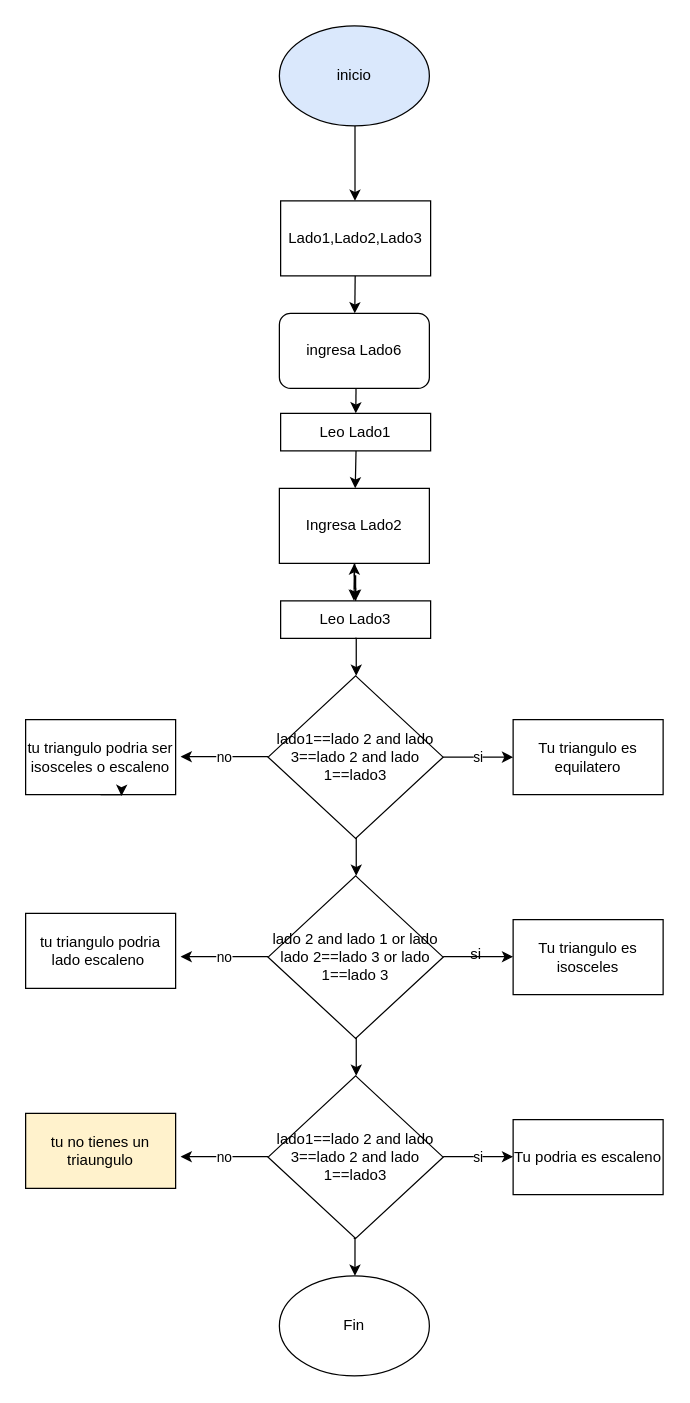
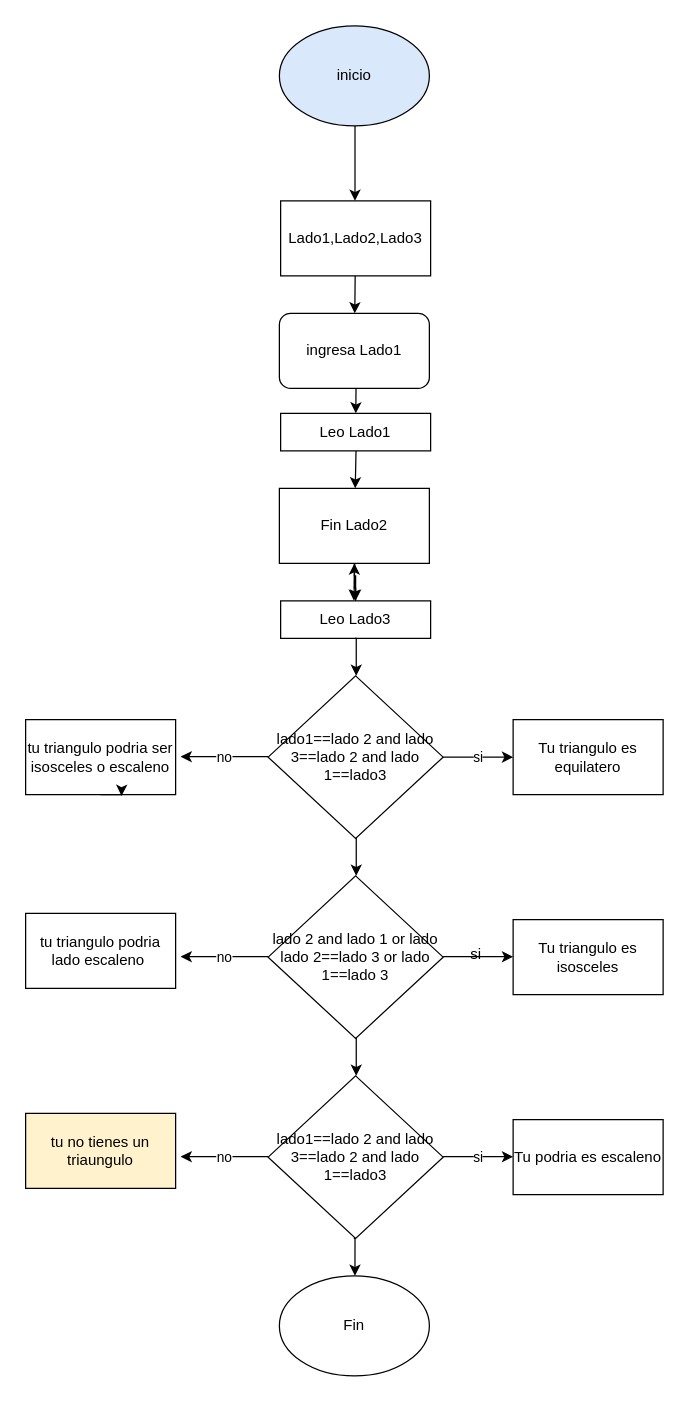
(354, 351) -> (354, 351)
(354, 526) -> (354, 526)
